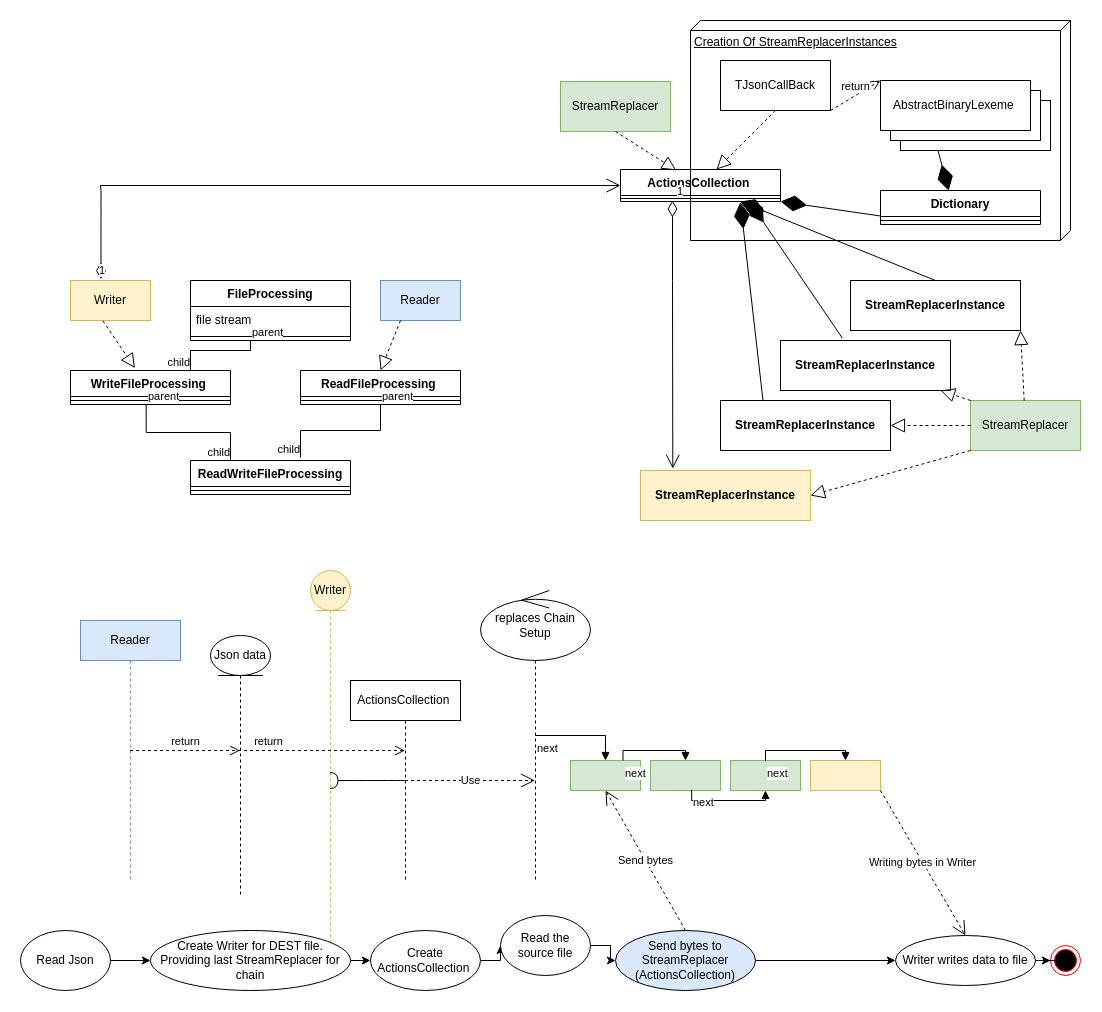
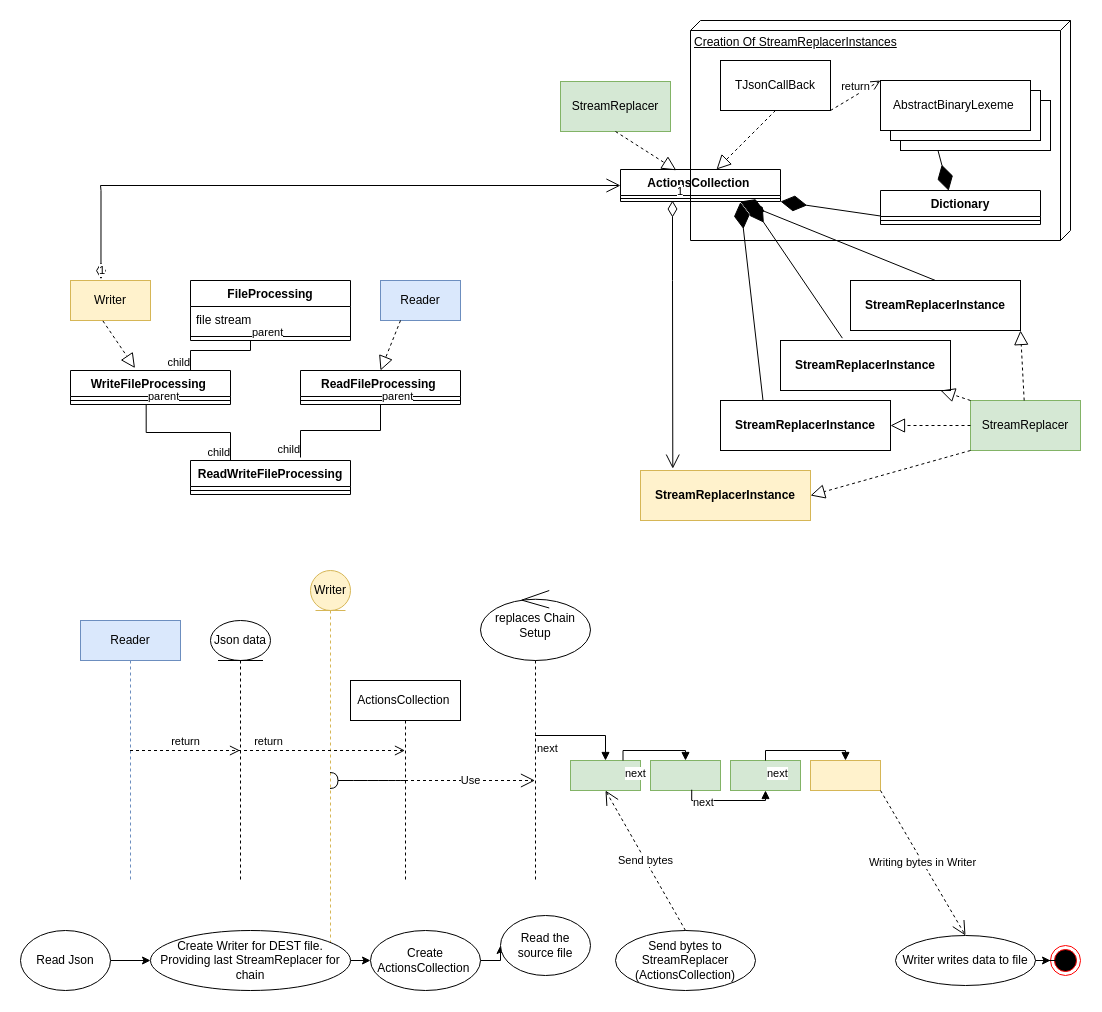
(241, 766) -> (241, 751)
(609, 946) -> none
(686, 961) -> (686, 961)
(822, 961) -> none
